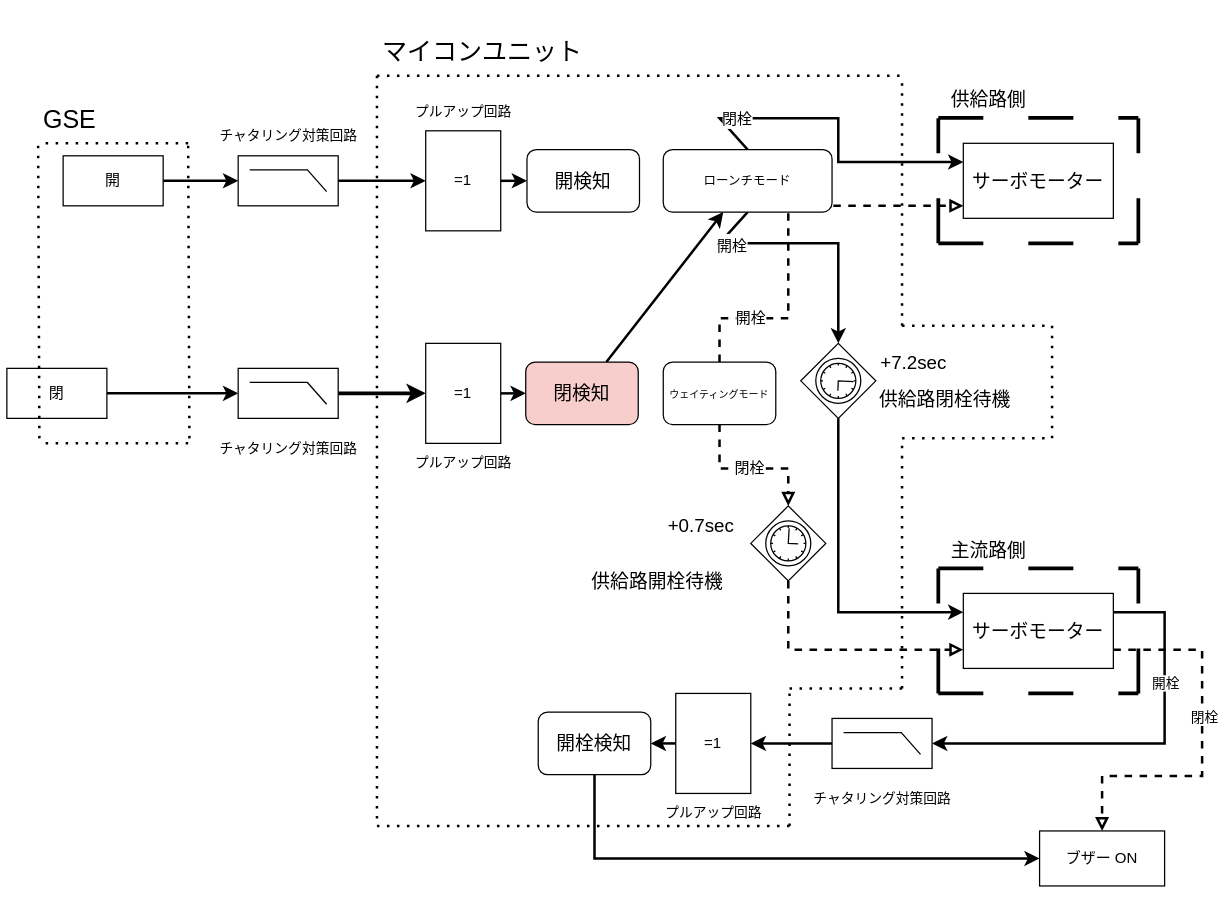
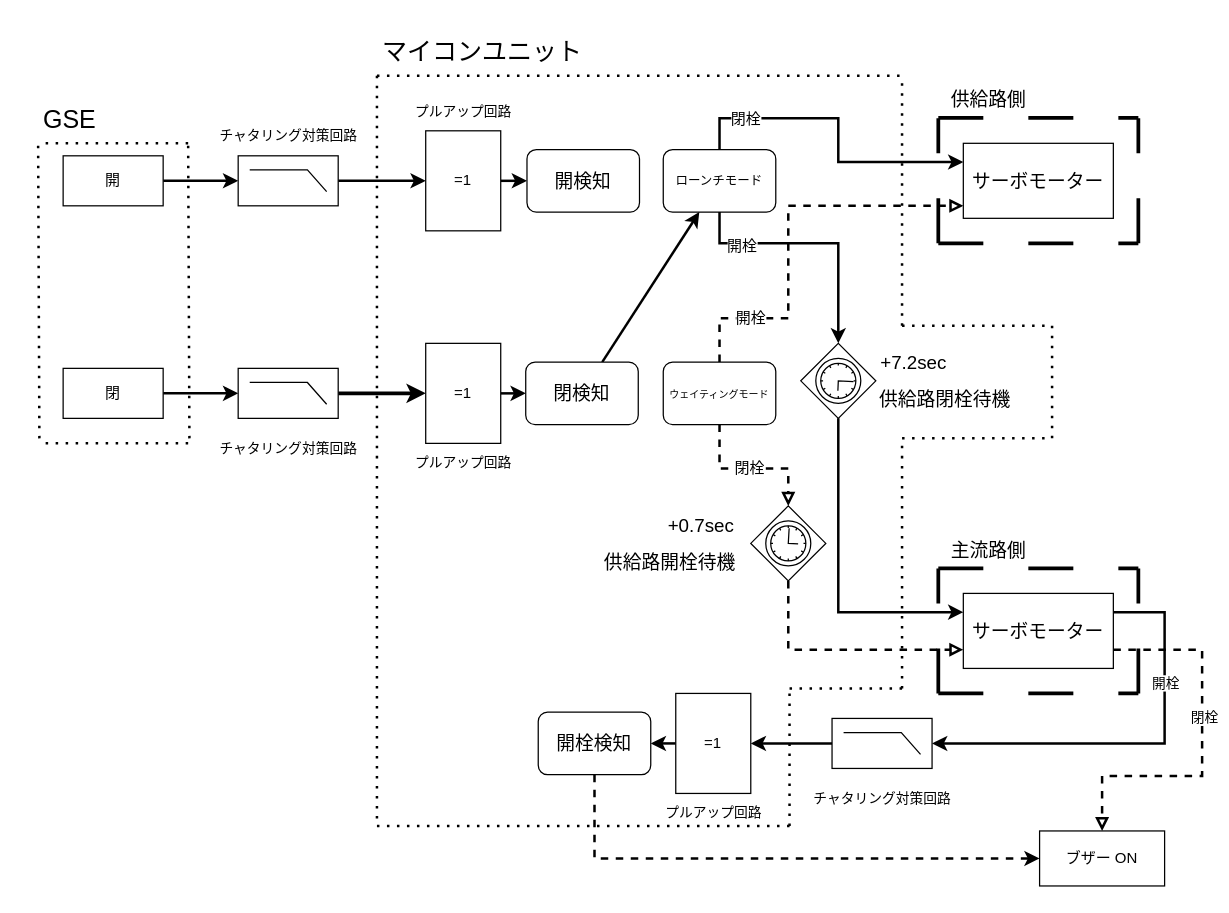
(748, 181) -> (719, 181)
(57, 393) -> (113, 393)
(582, 393) -> (582, 393)
(657, 581) -> (669, 562)
(771, 858) -> (771, 858)
